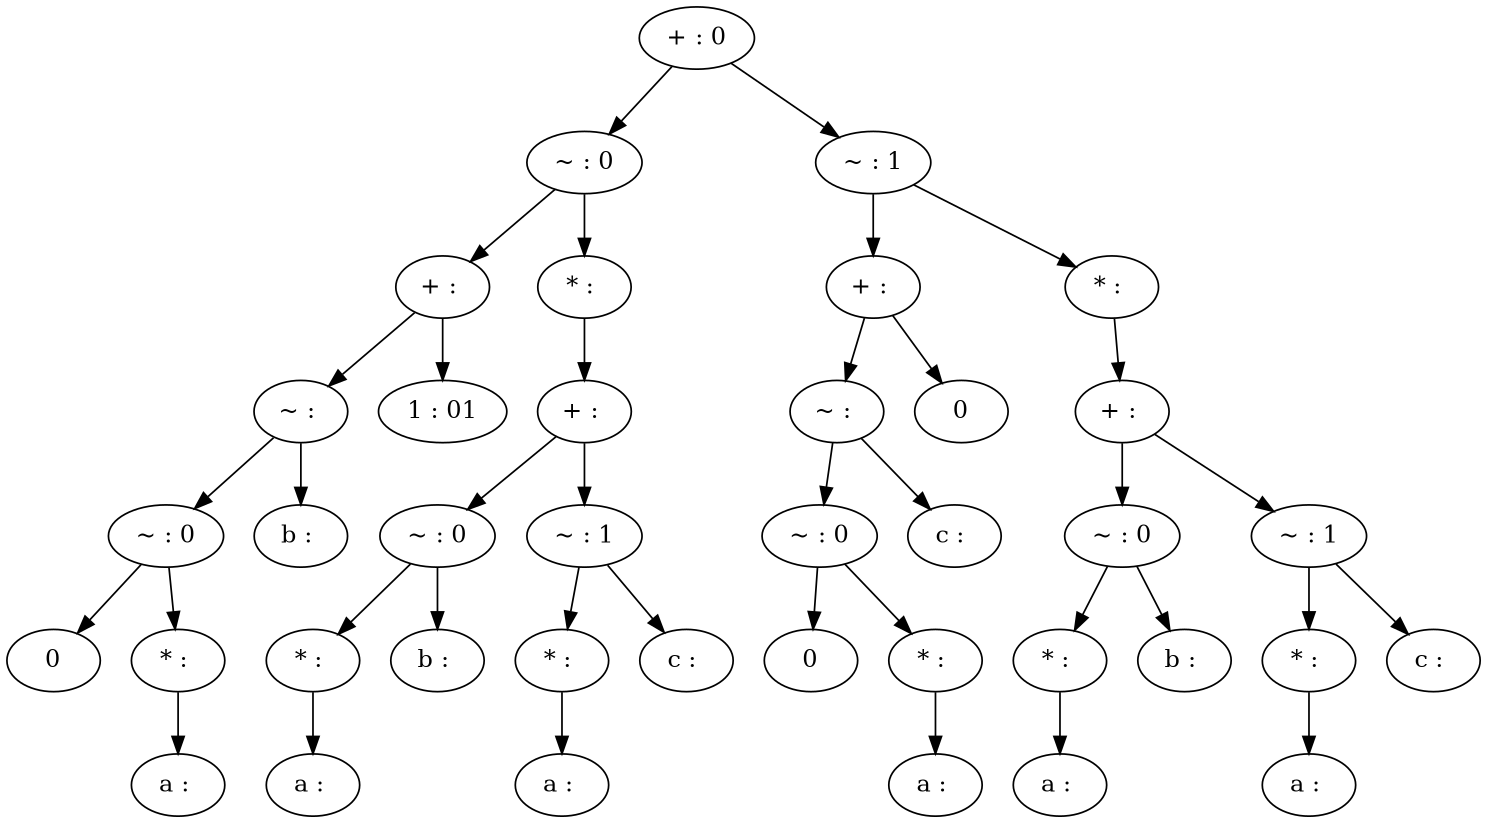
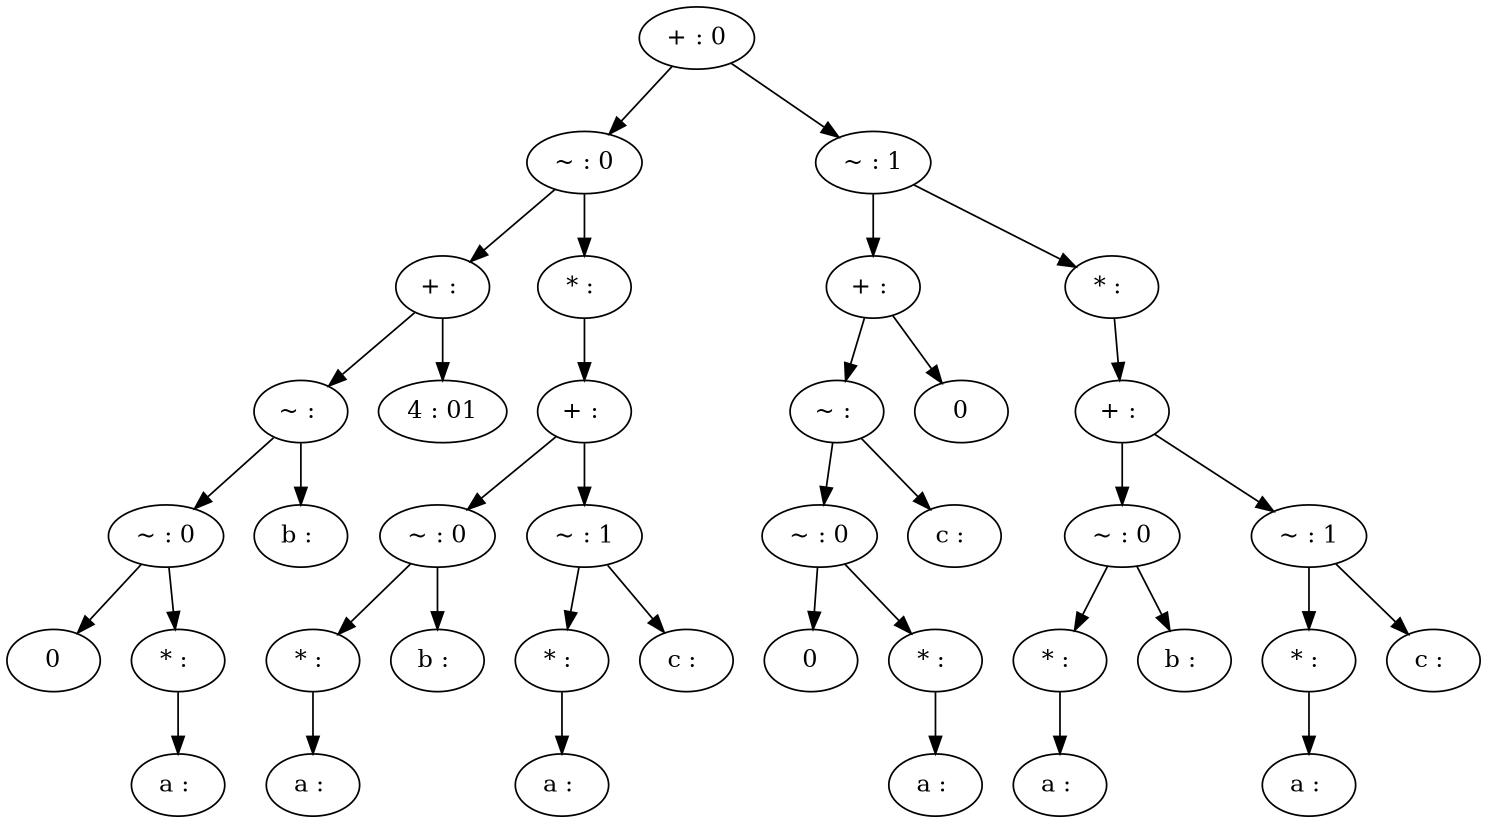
(443, 412) -> (443, 412)
